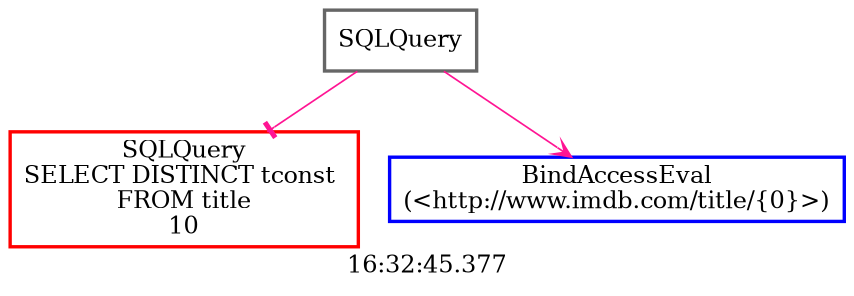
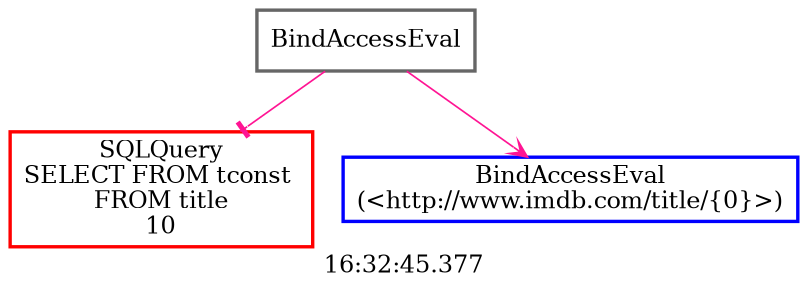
(401, 41) -> (366, 41)
(184, 189) -> (161, 189)
